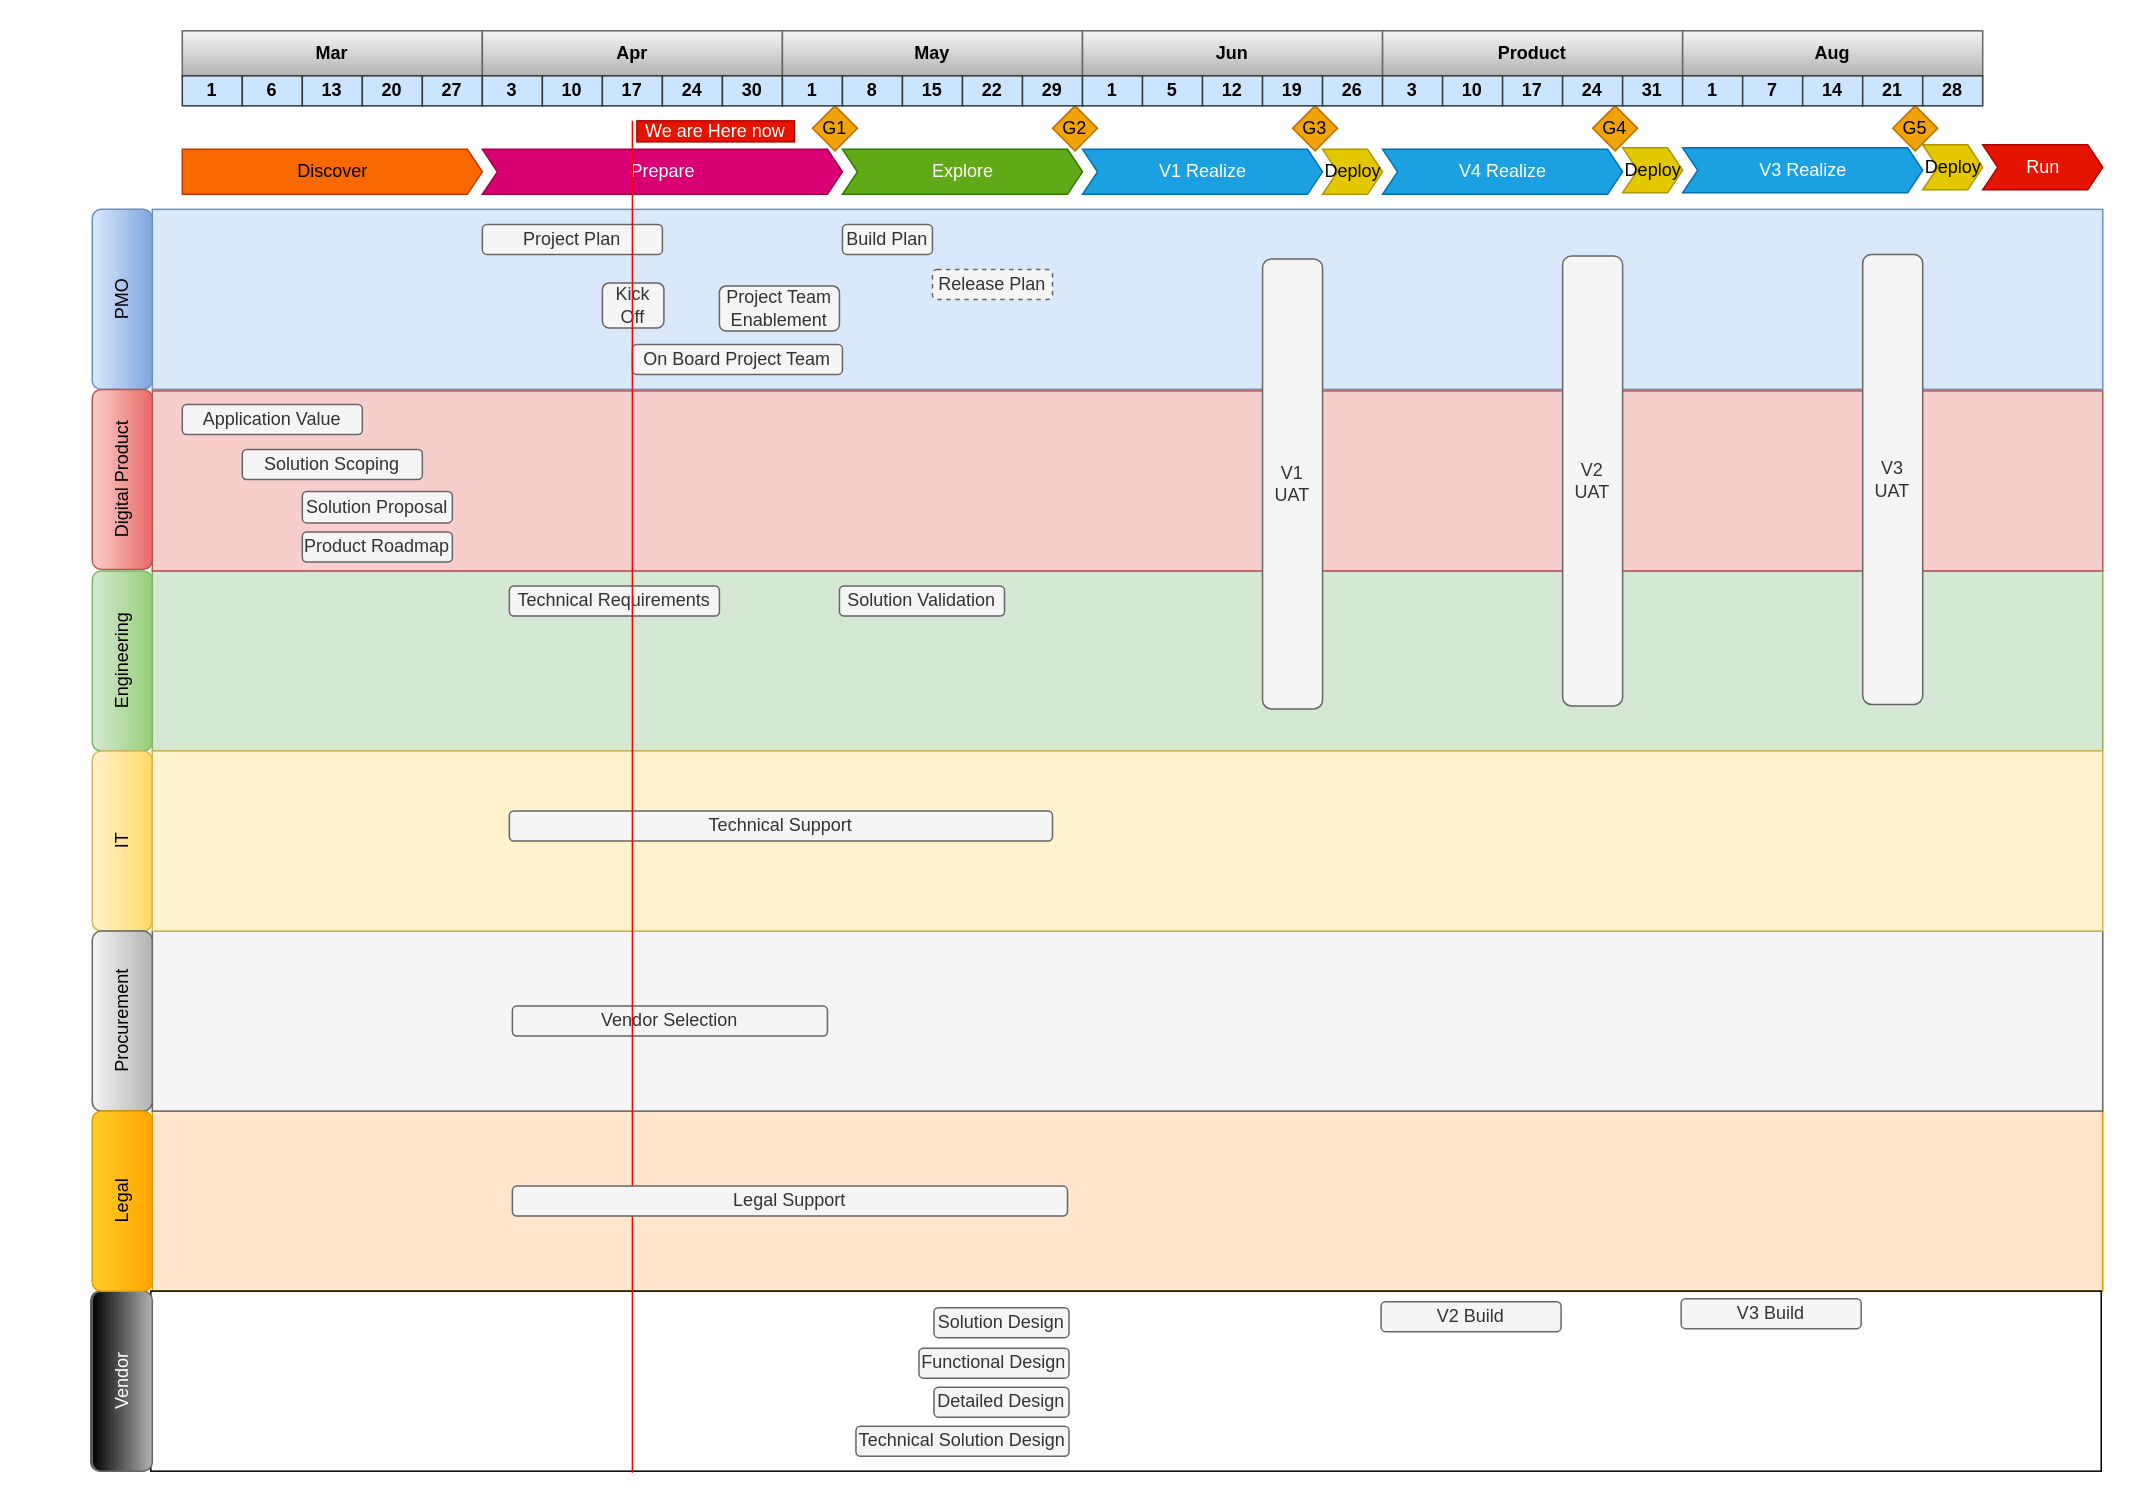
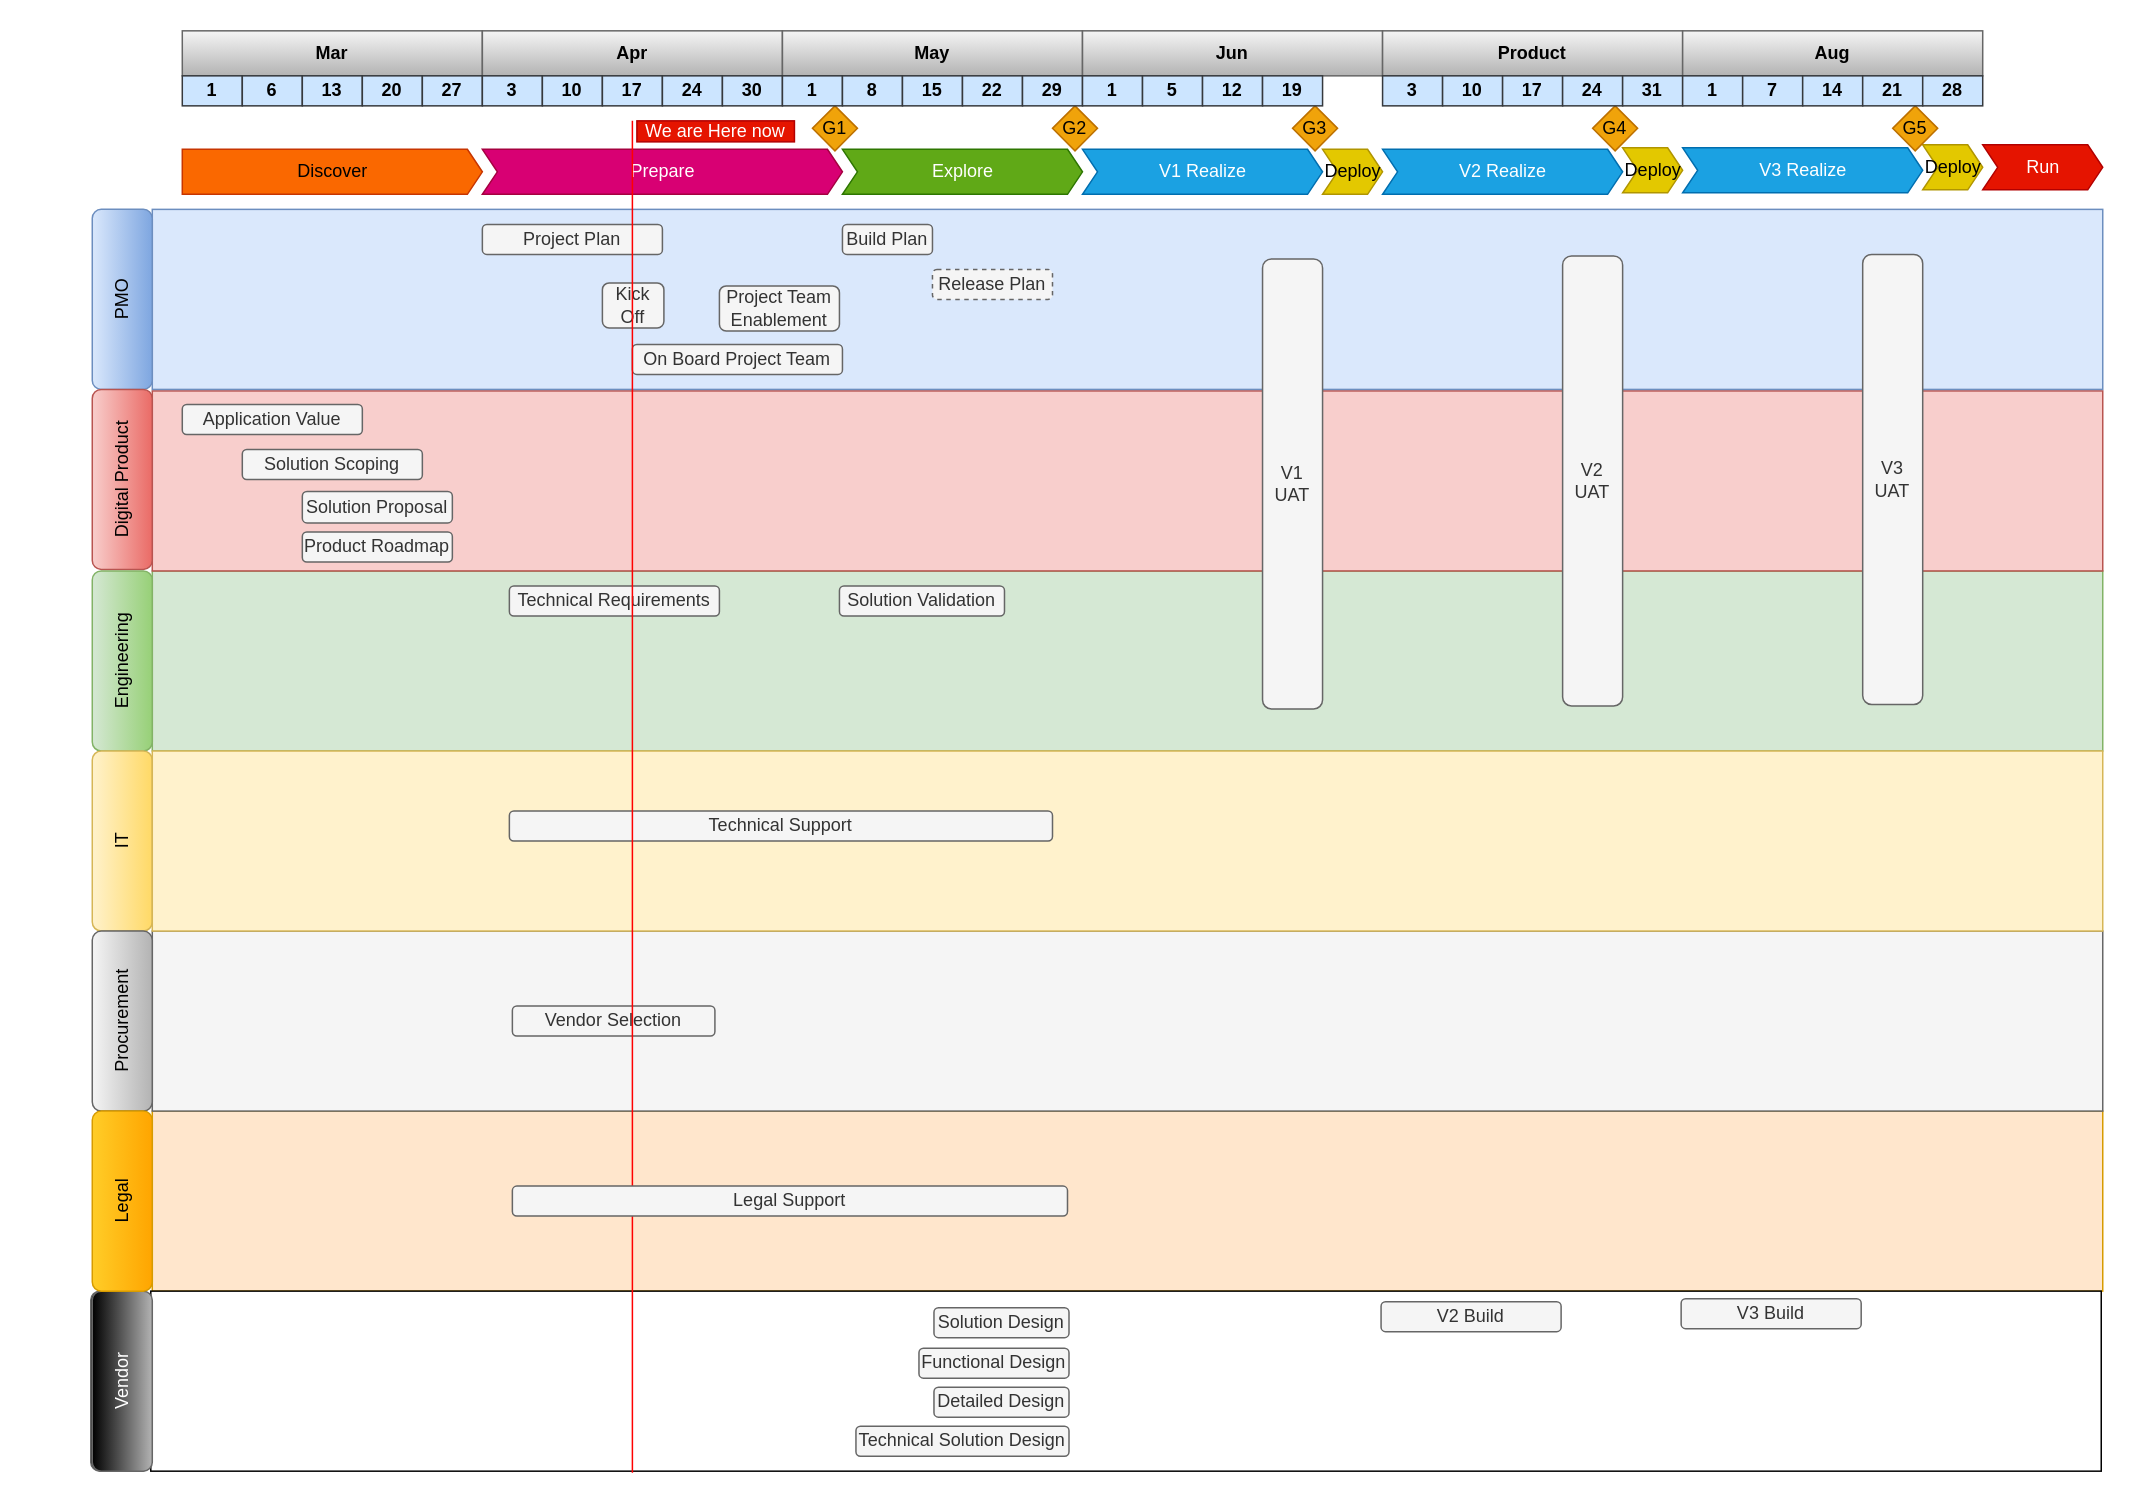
(1352, 91) -> none
(1503, 172) -> (1503, 172)
(670, 1021) -> (614, 1021)
